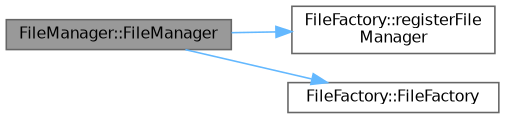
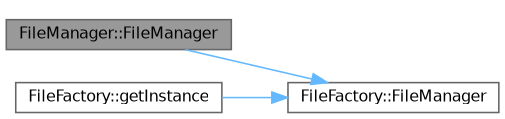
(393, 30) -> none
none -> (119, 98)
(393, 98) -> (393, 98)
